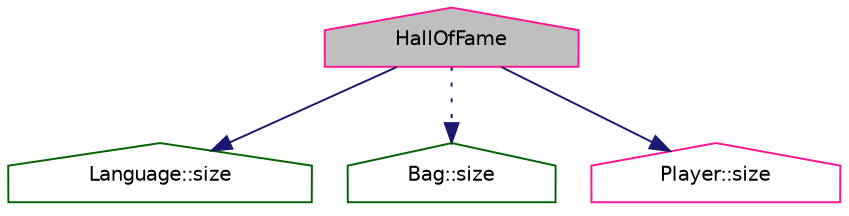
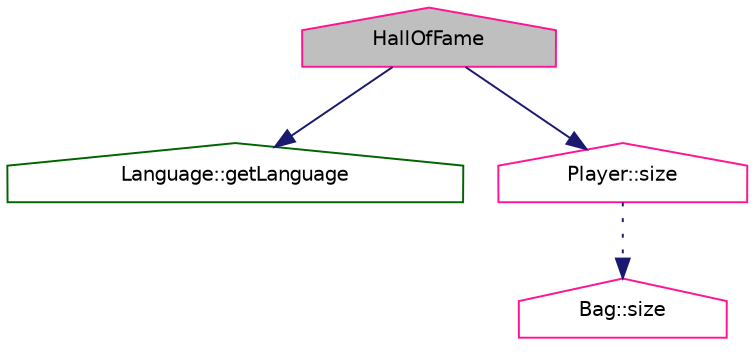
(452, 95) -> (623, 230)
(160, 176) -> (235, 176)
(452, 176) -> (623, 311)
